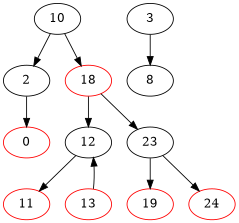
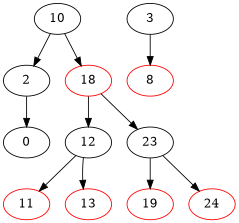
(150, 81) -> (150, 81)
(27, 142) -> (27, 142)
(94, 178) -> (83, 169)
